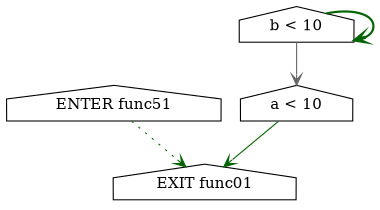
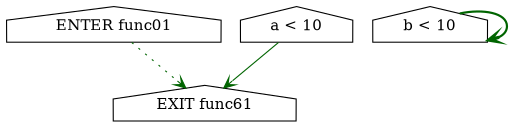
(297, 58) -> none
(114, 105) -> (114, 26)
(205, 184) -> (205, 105)
